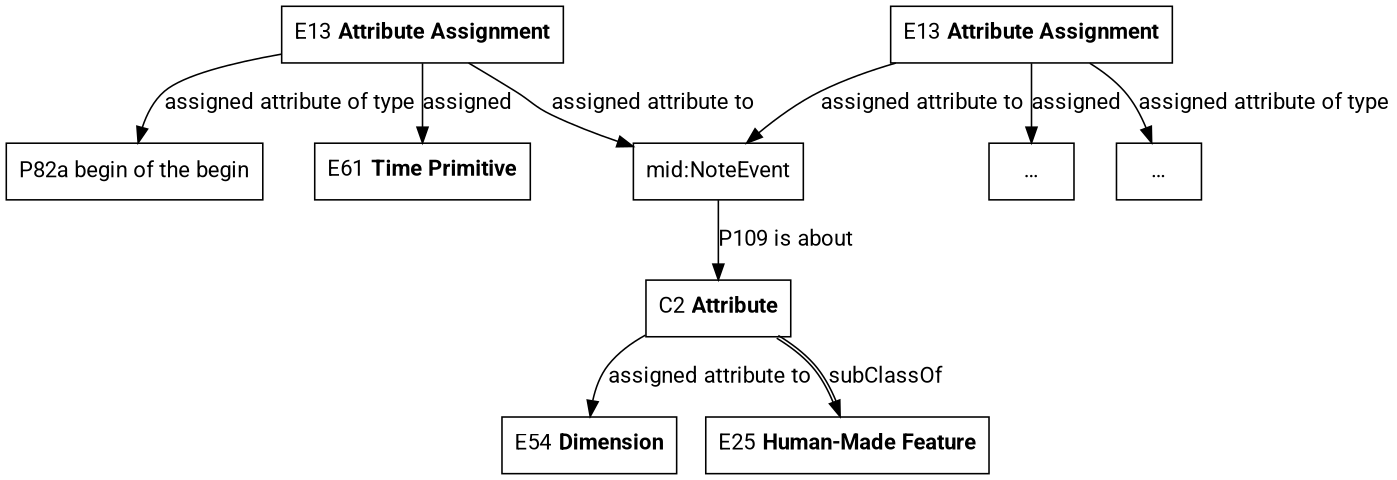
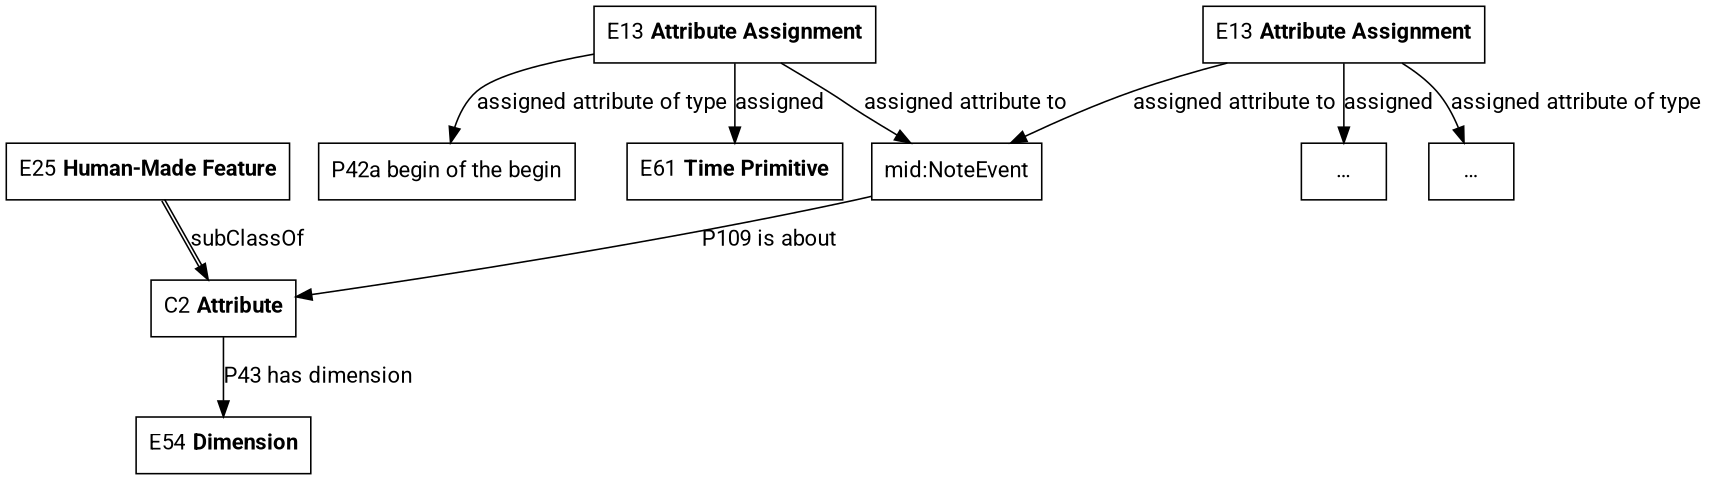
(135, 172) -> (447, 172)
(812, 364) -> (182, 233)
(710, 377) -> (319, 377)
